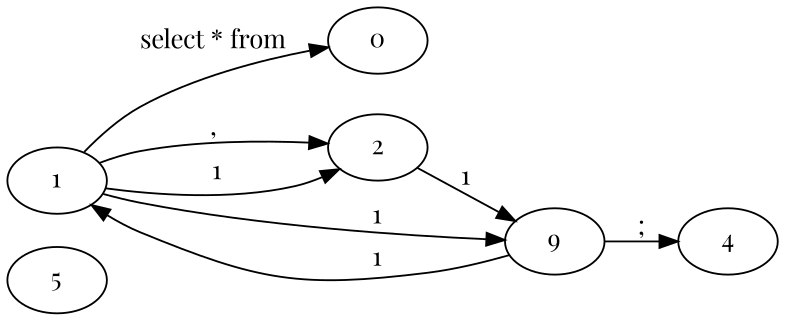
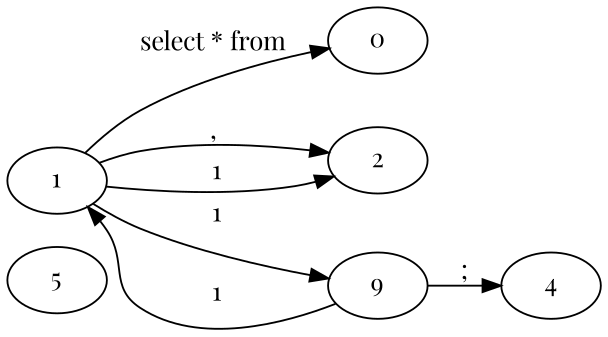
(458, 190) -> none
